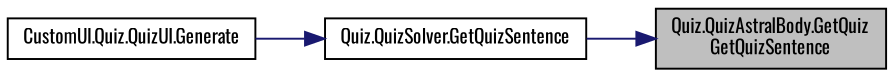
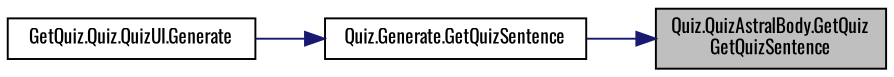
(132, 39) -> (132, 39)
(456, 39) -> (456, 39)
